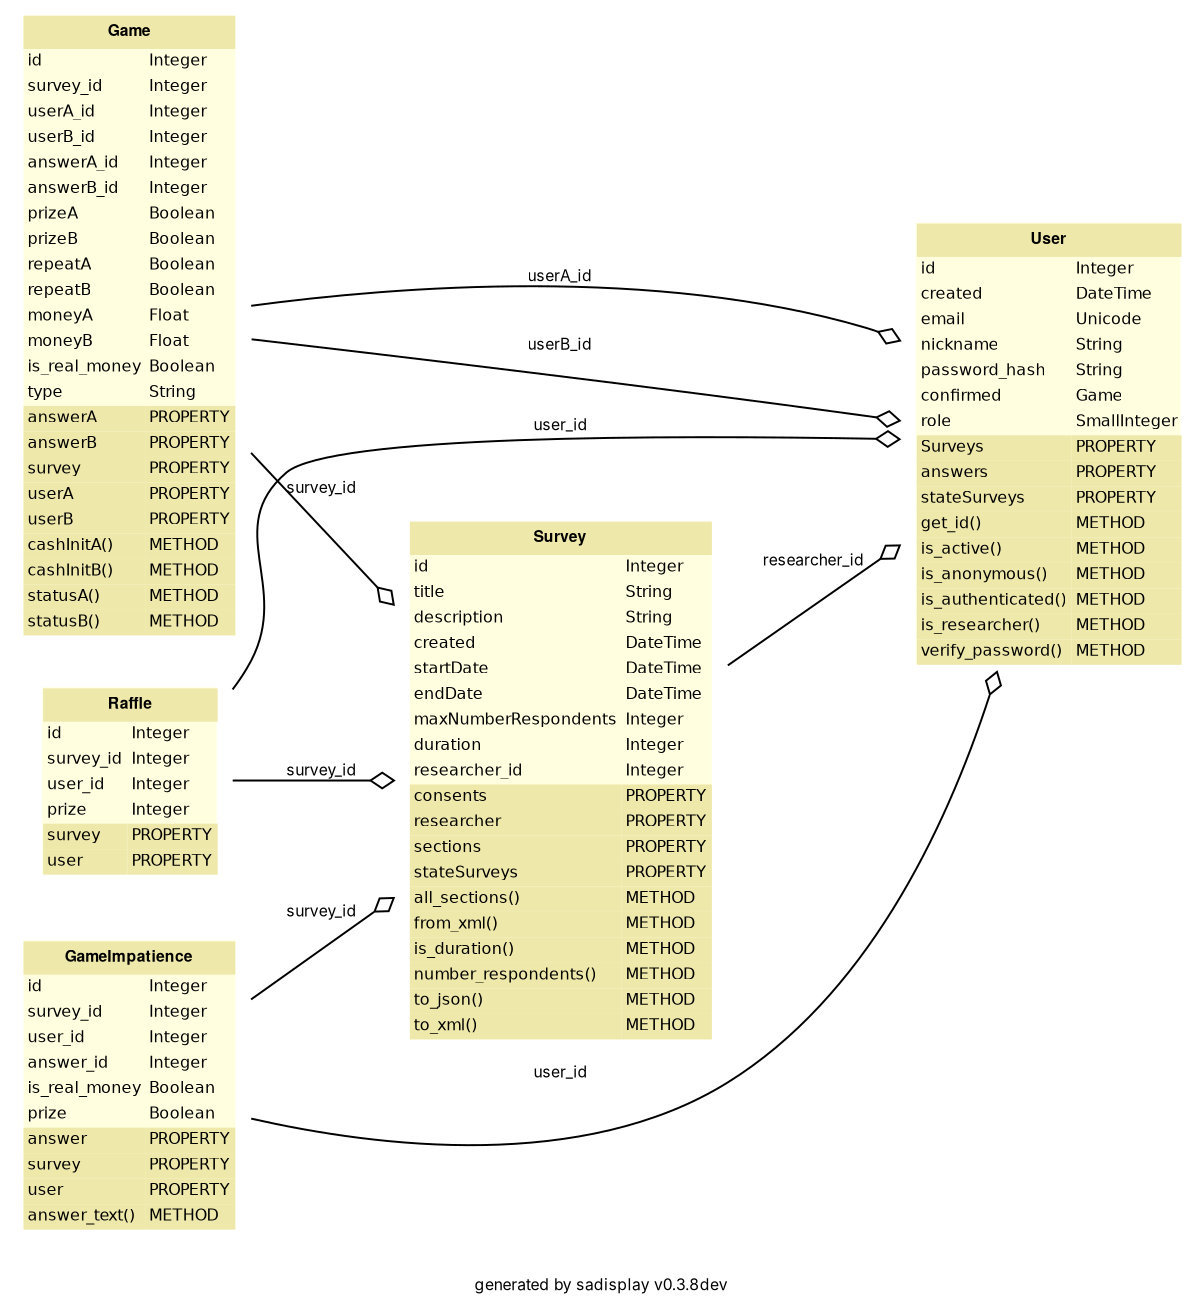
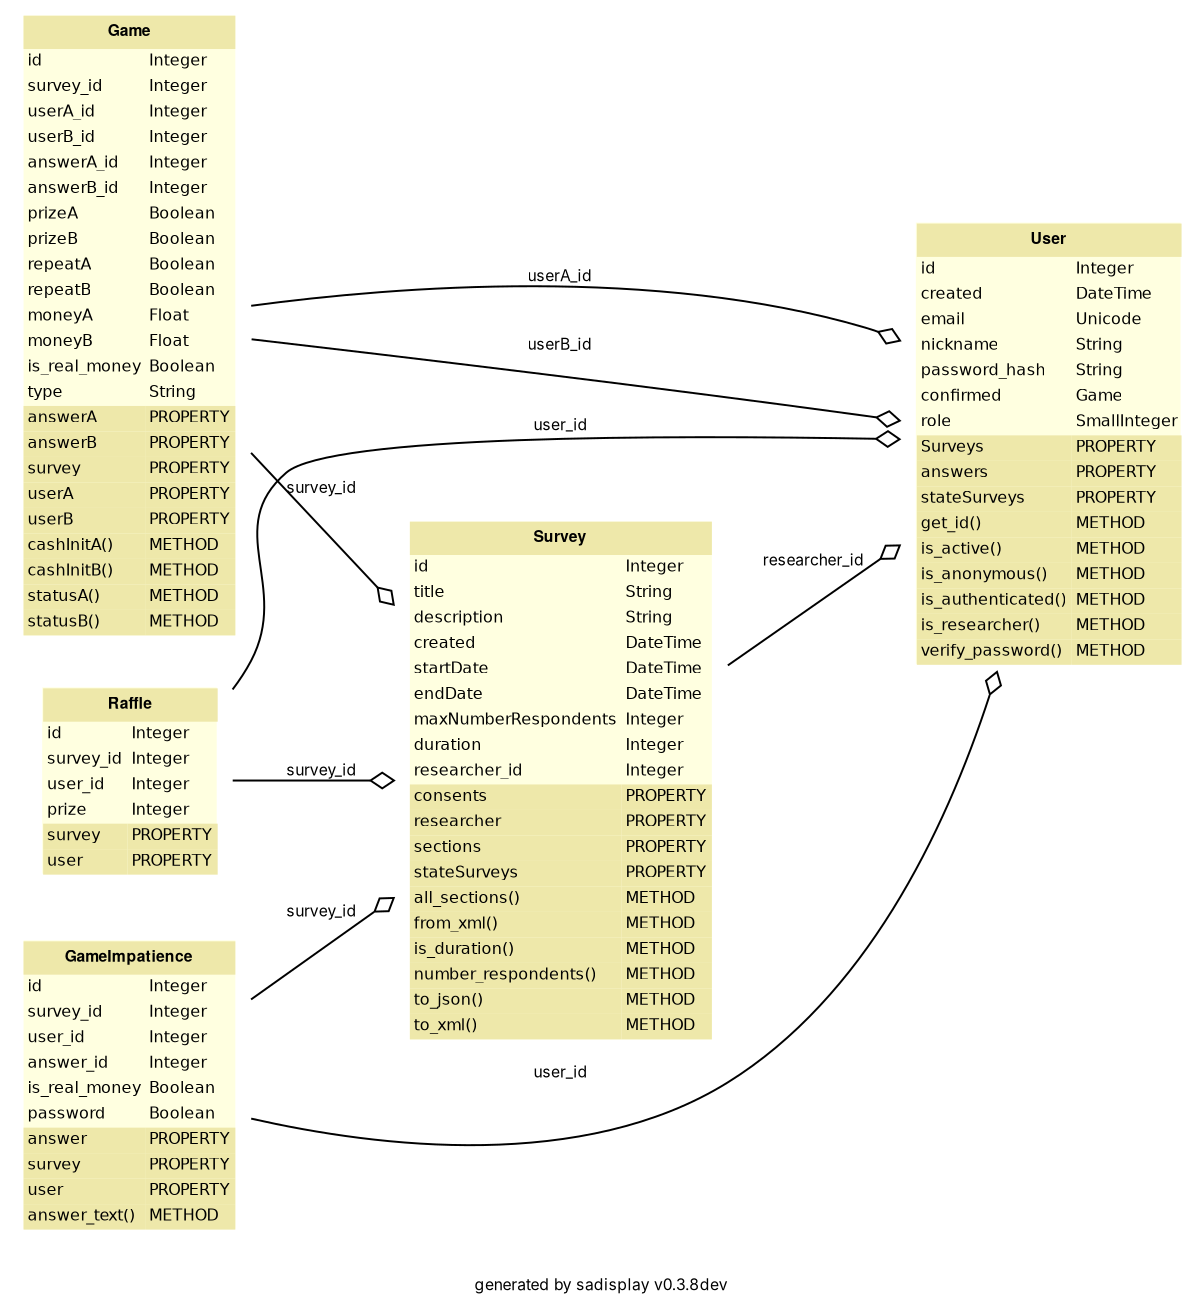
(48, 1114) -> (67, 1114)
